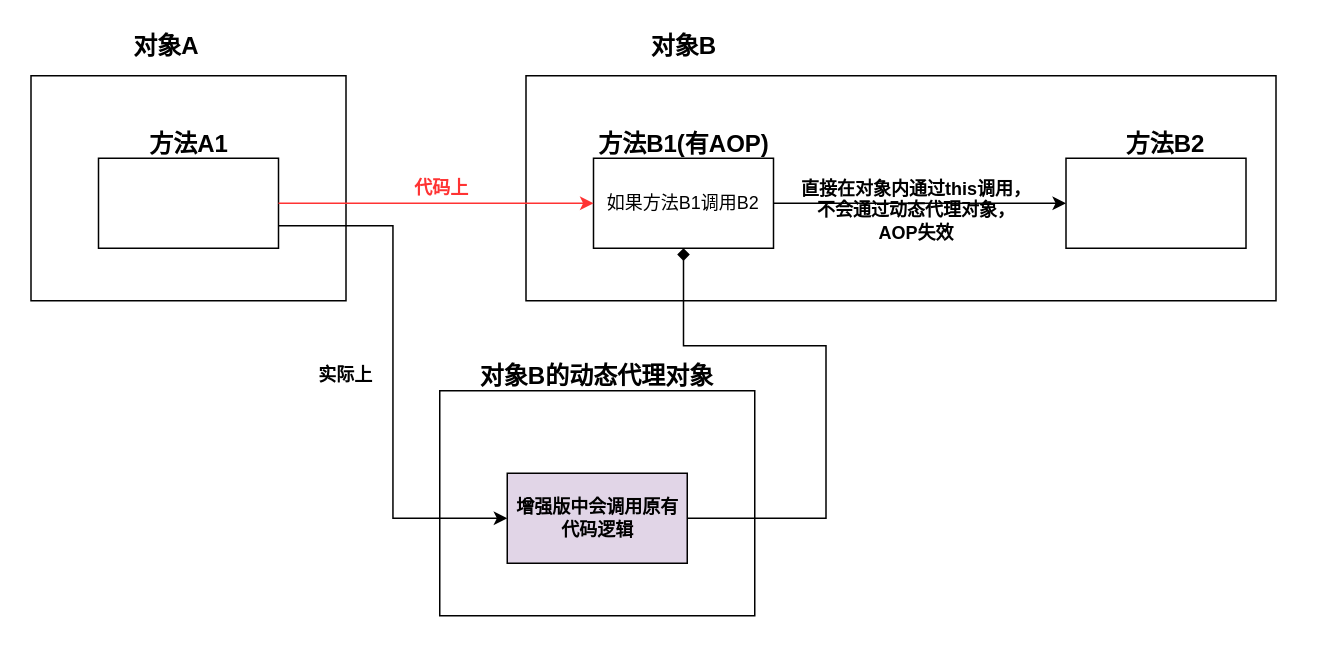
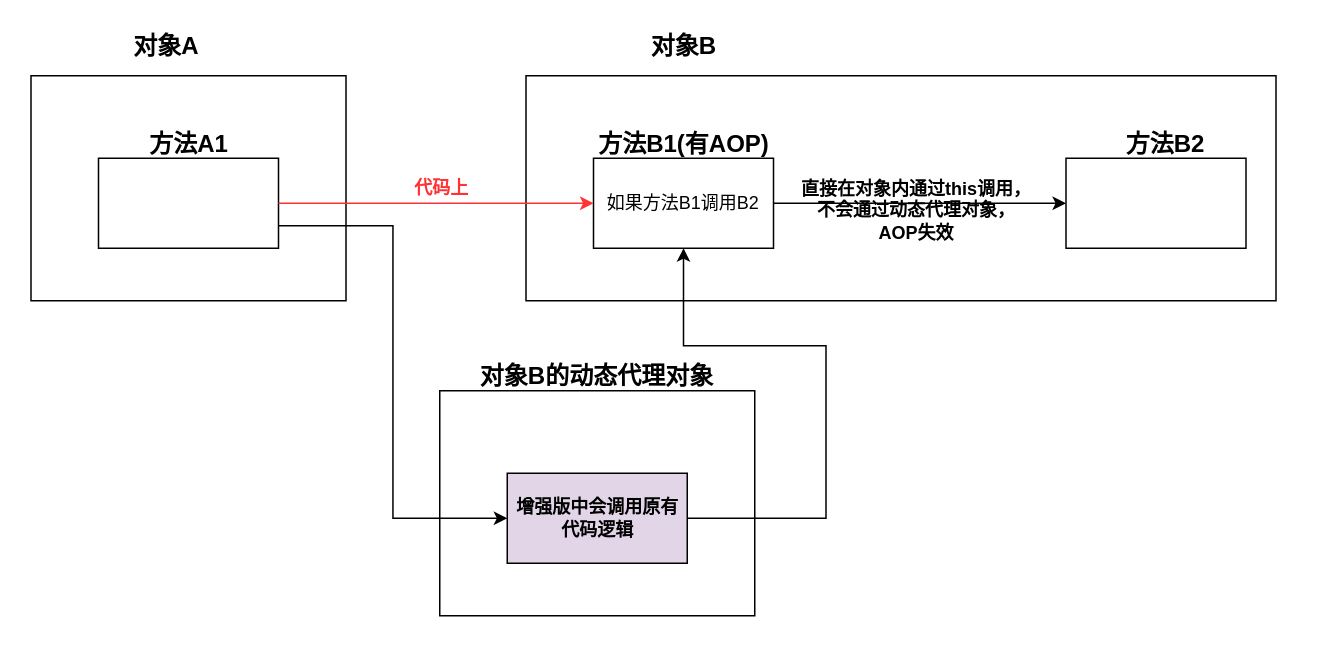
(683, 261) -> (683, 260)
(346, 376) -> none
